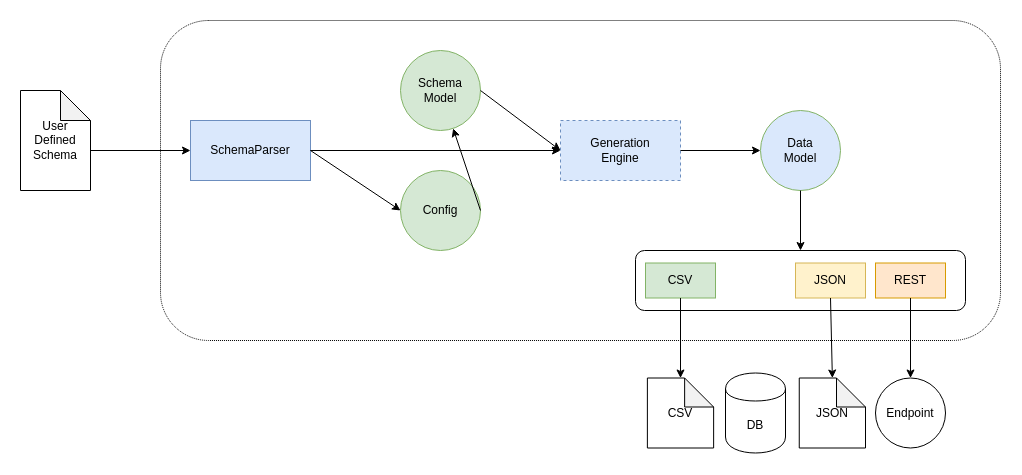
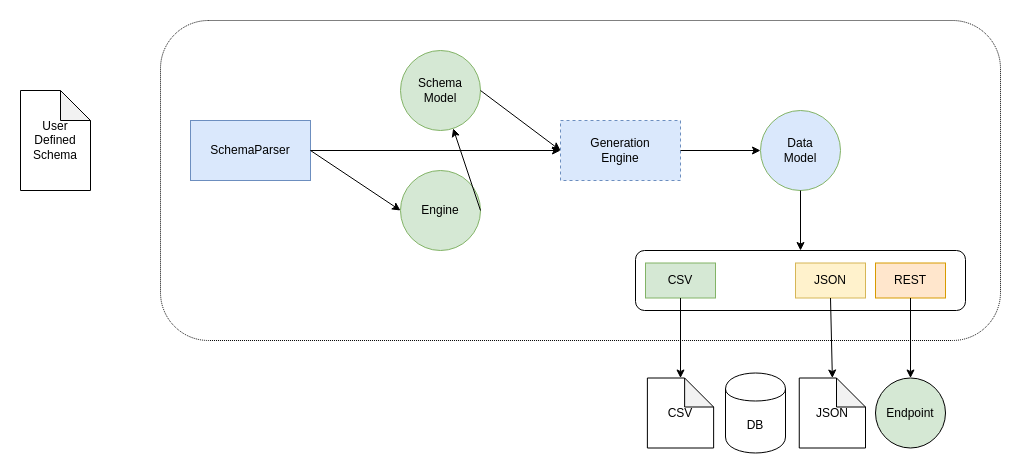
(137, 151) -> none
(441, 211) -> (441, 211)
(911, 413) -> (911, 413)
